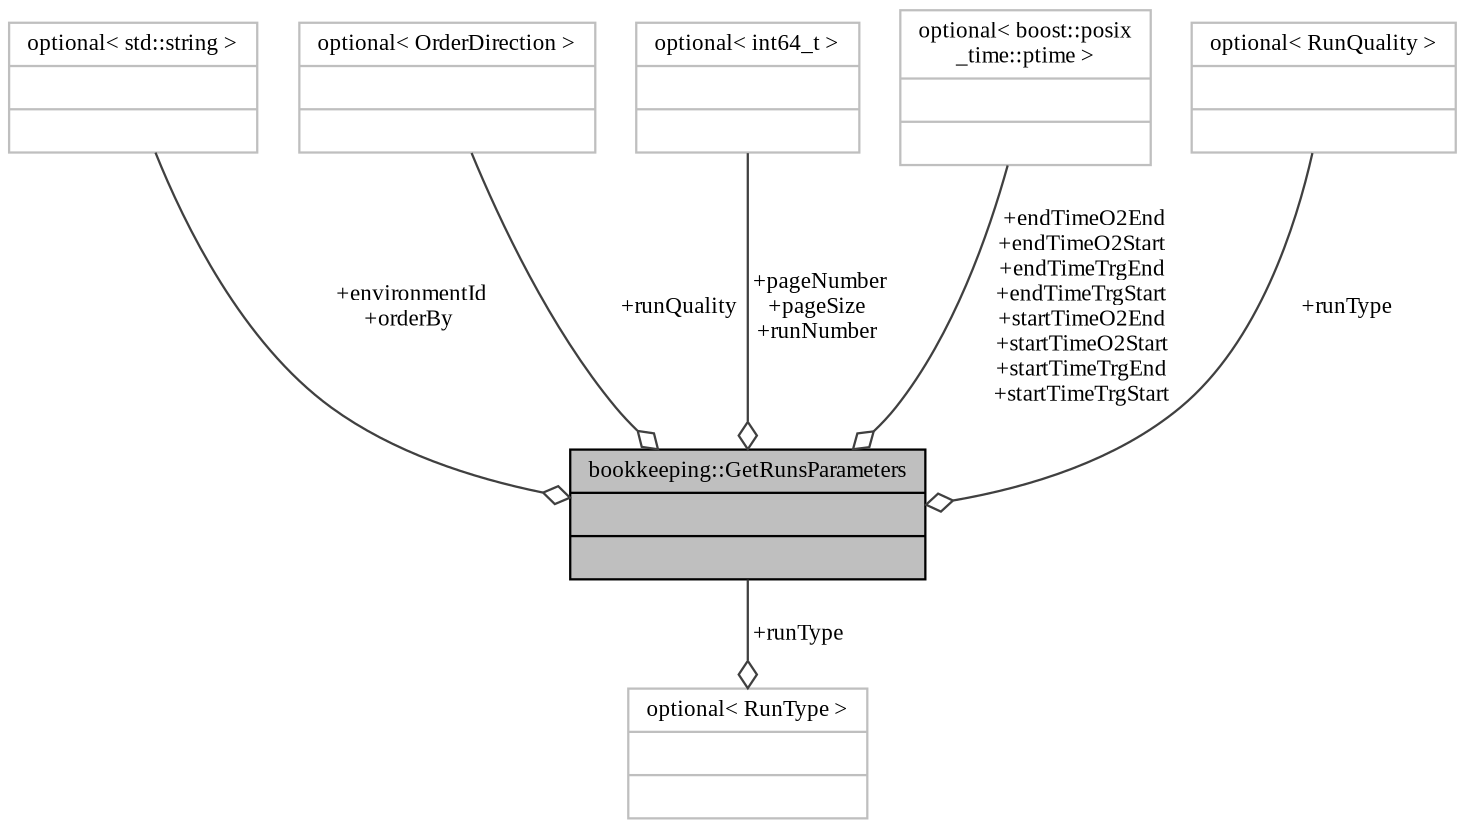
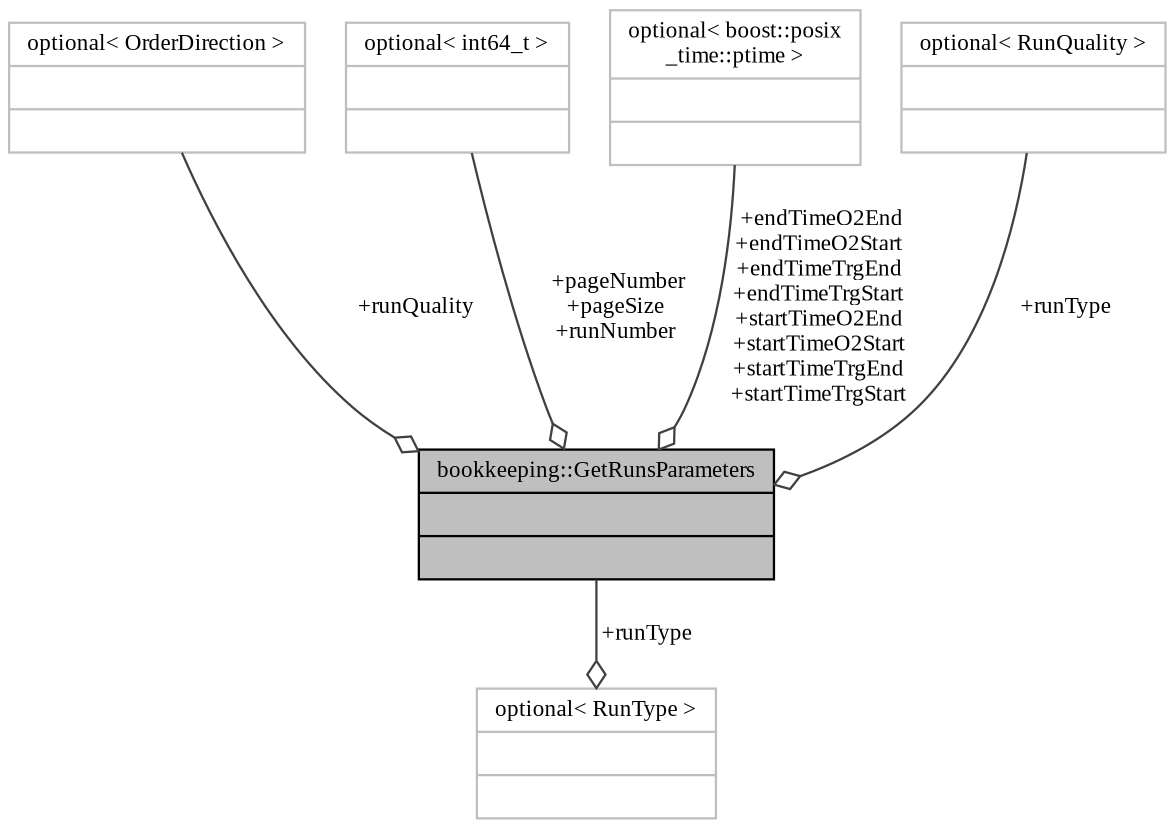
(133, 88) -> none
